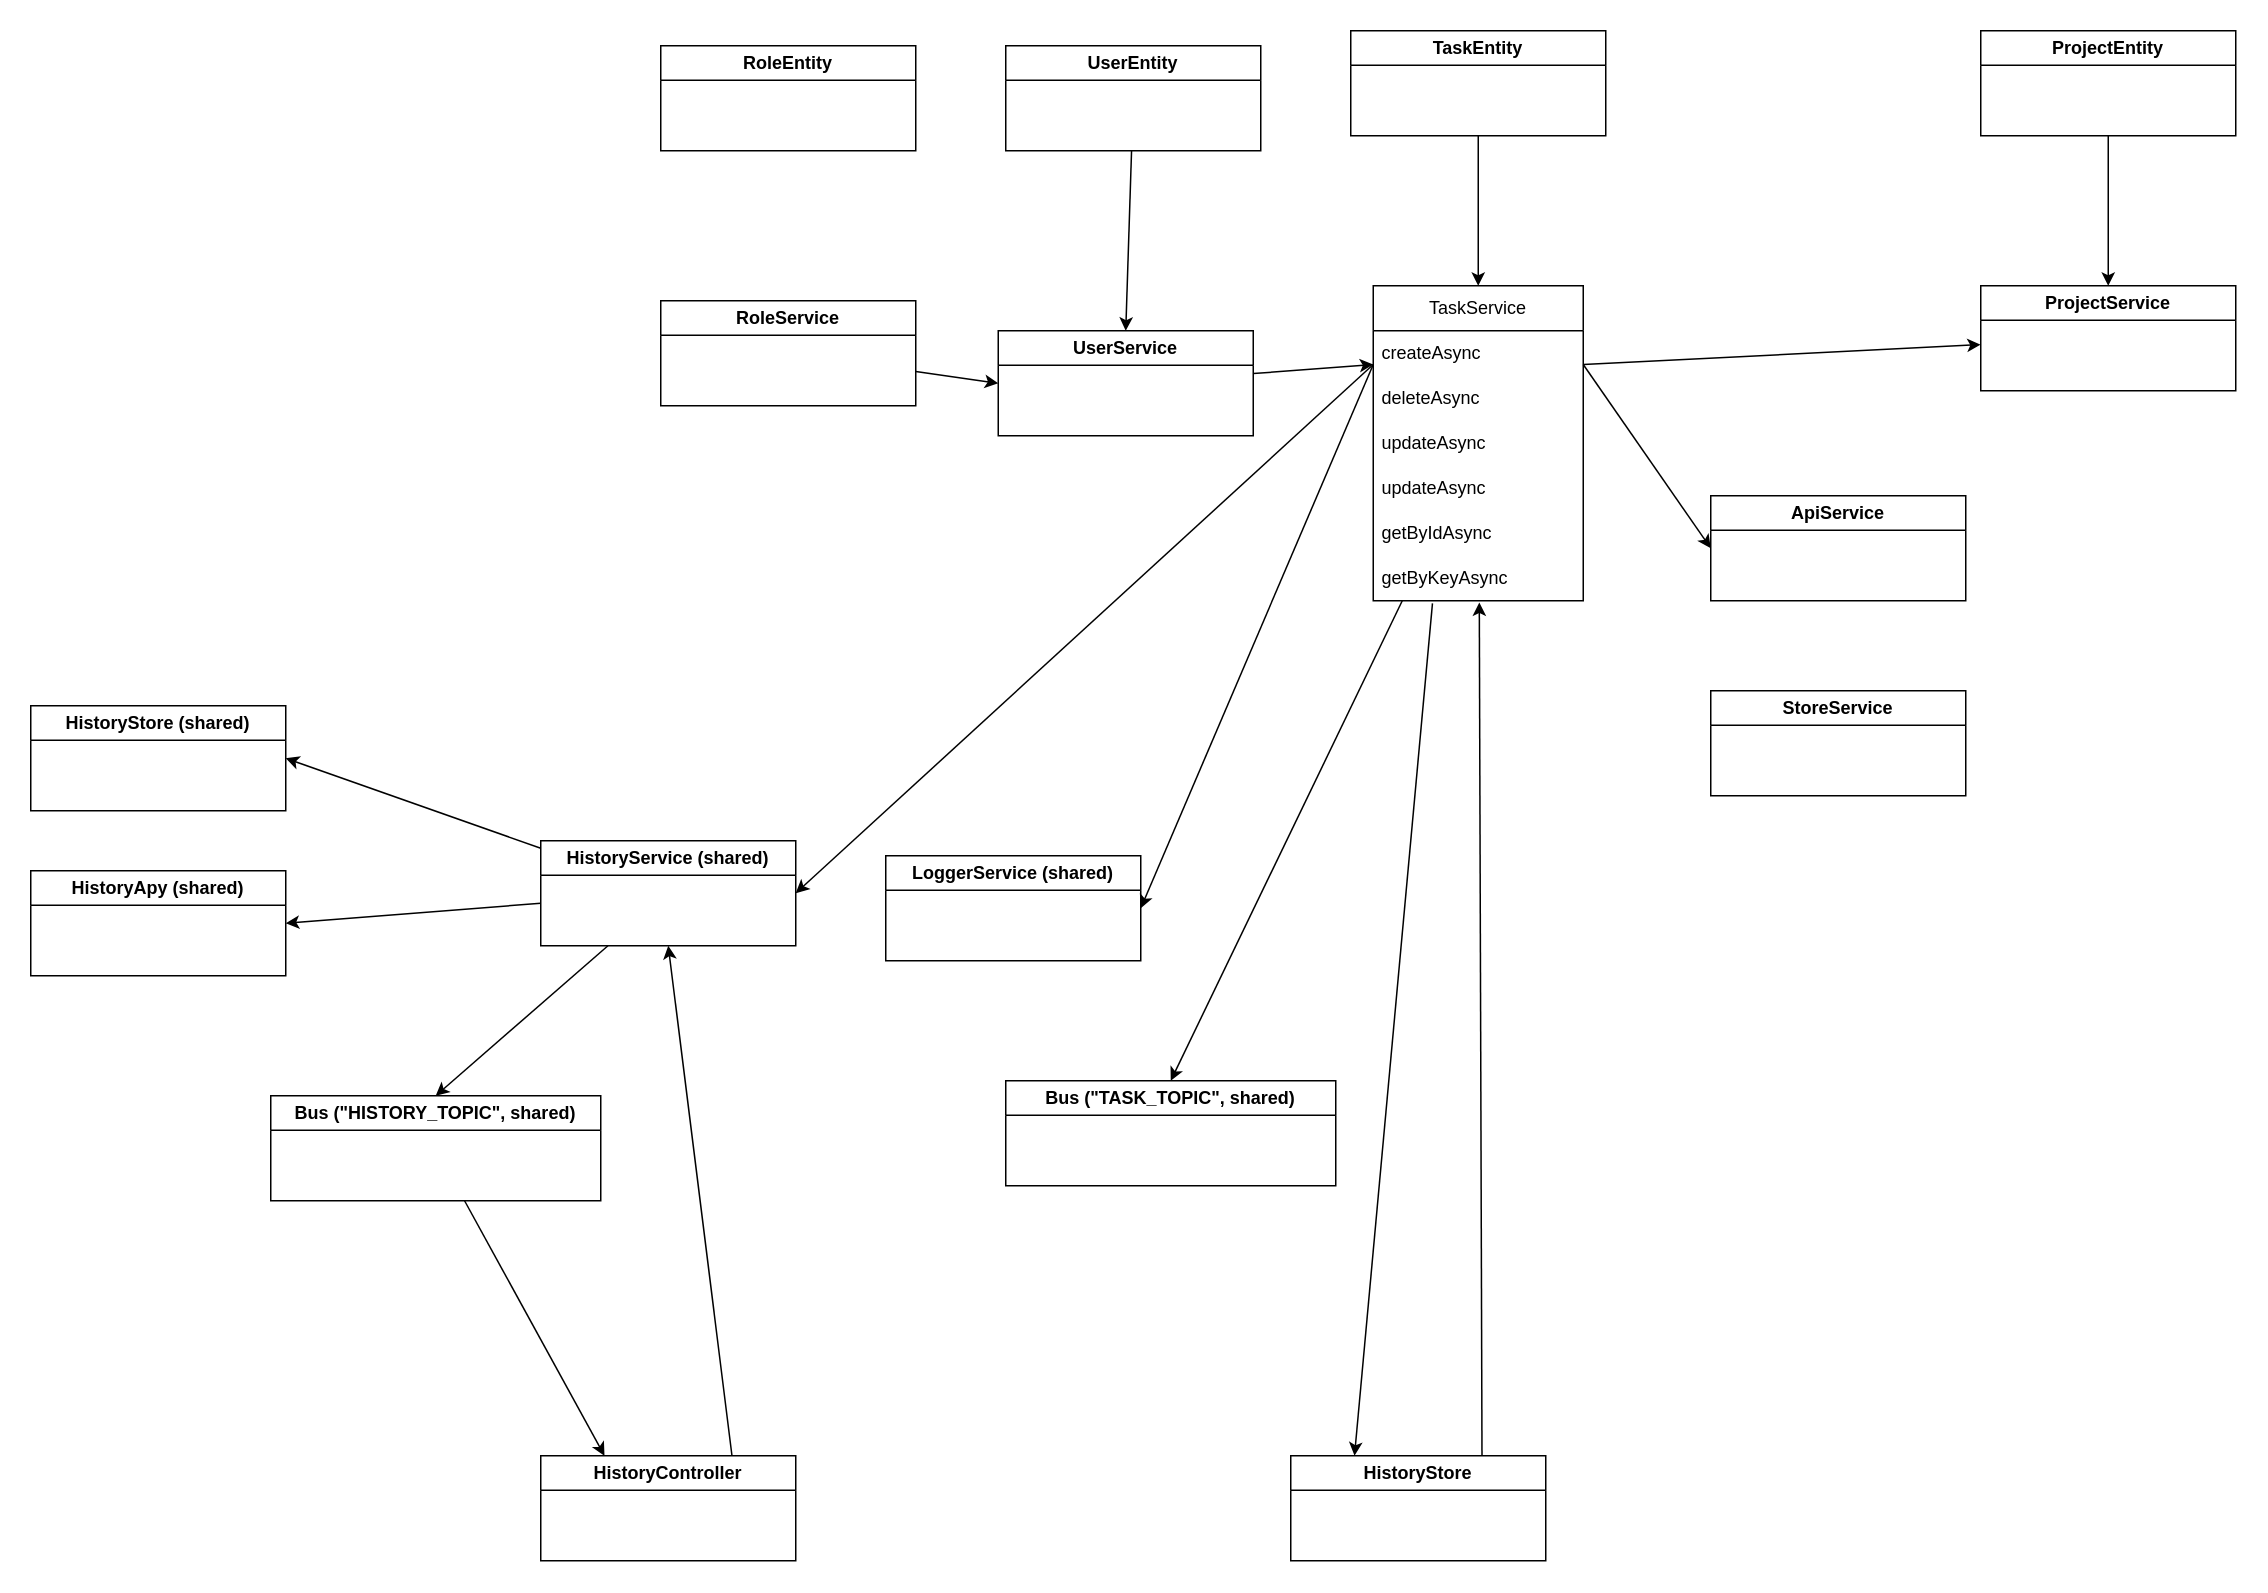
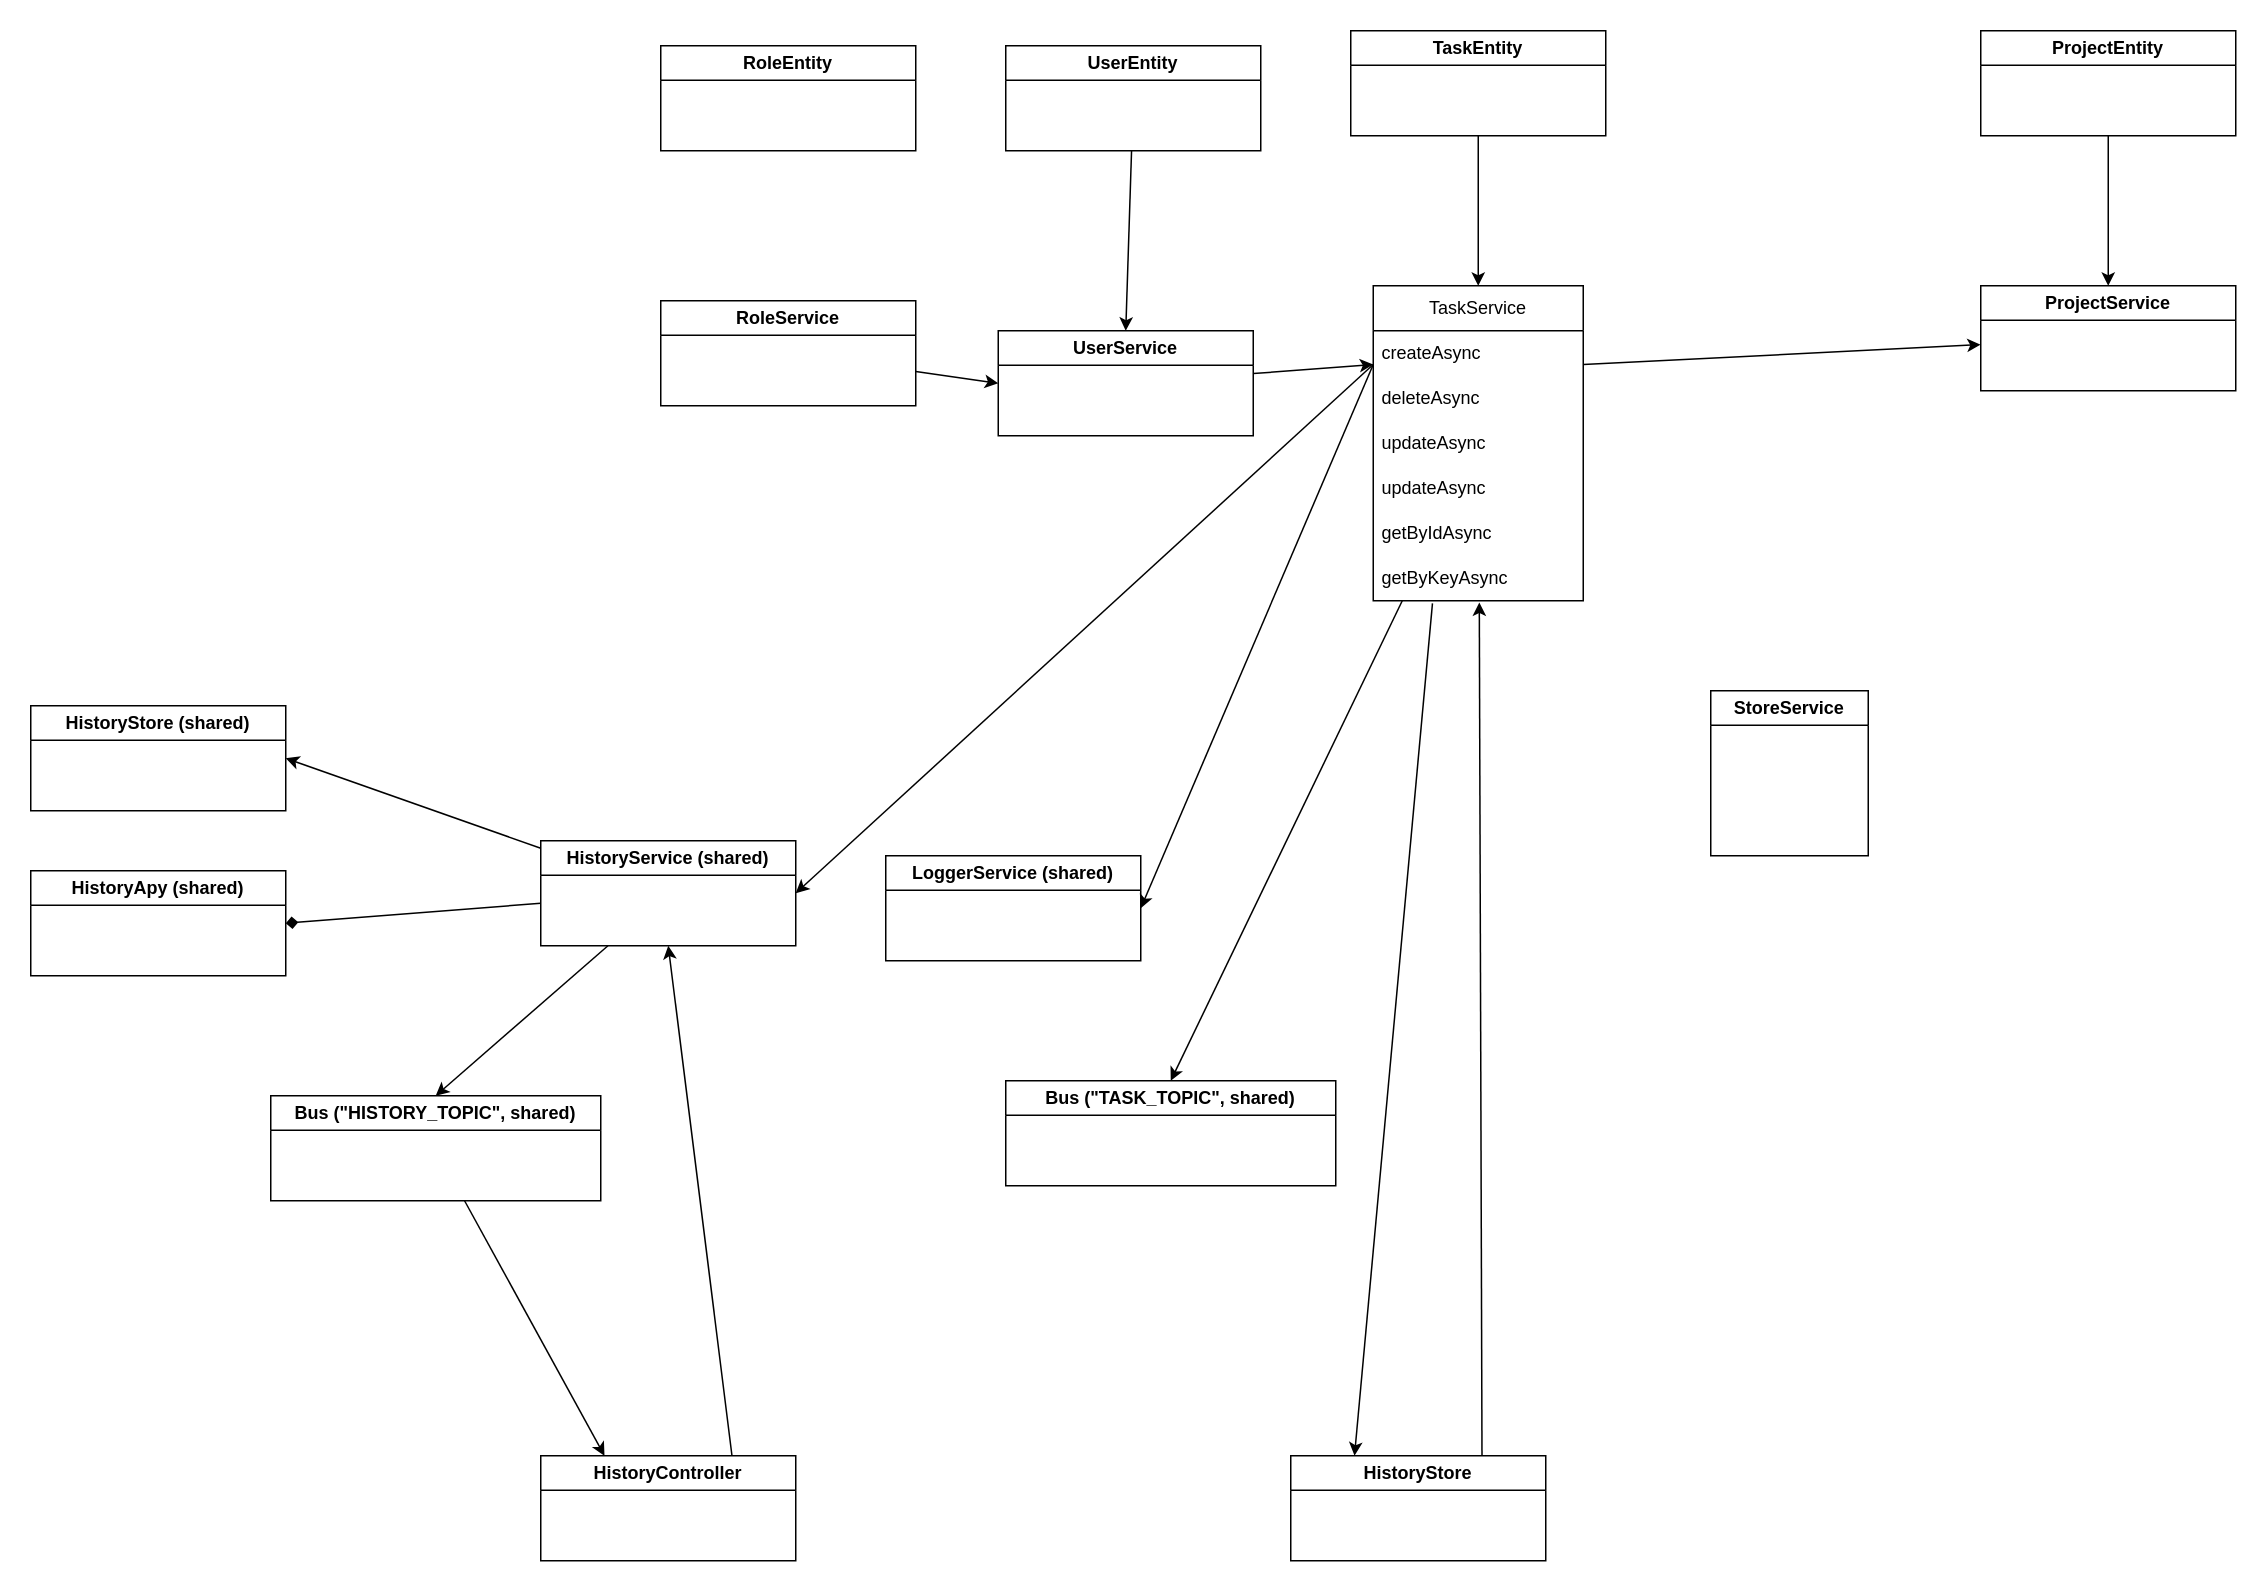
(1645, 453) -> none
(1838, 548) -> none
(1838, 743) -> (1790, 773)
(297, 922) -> (298, 922)
